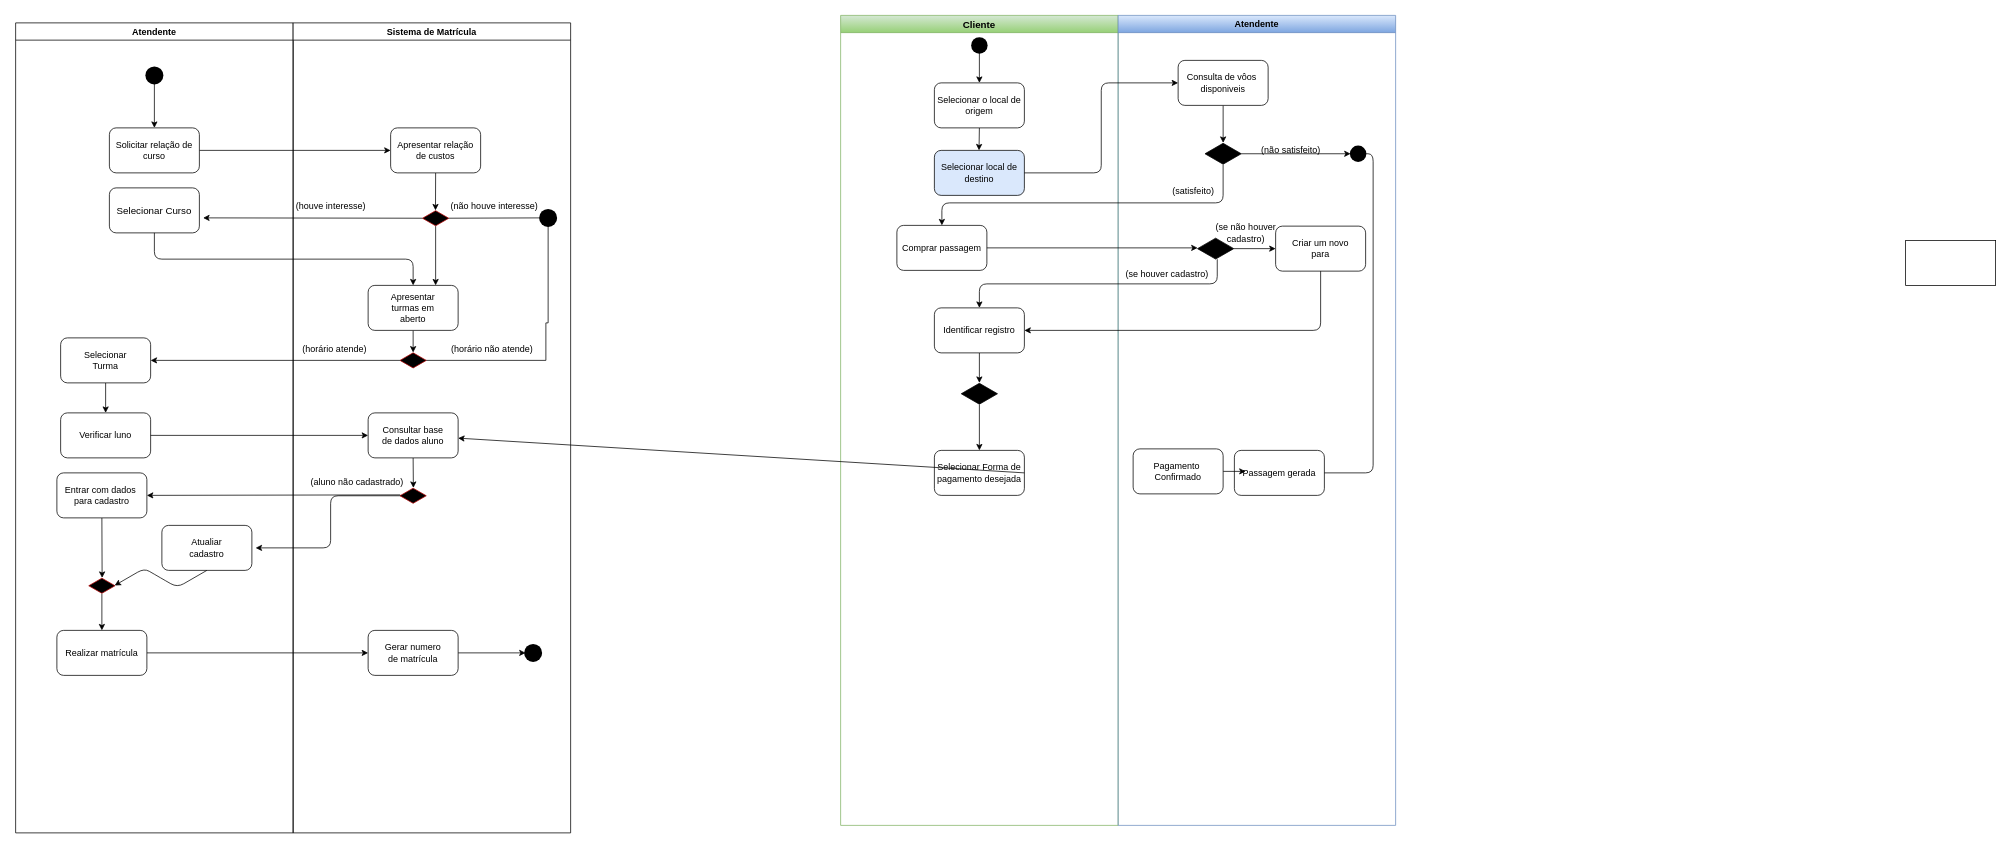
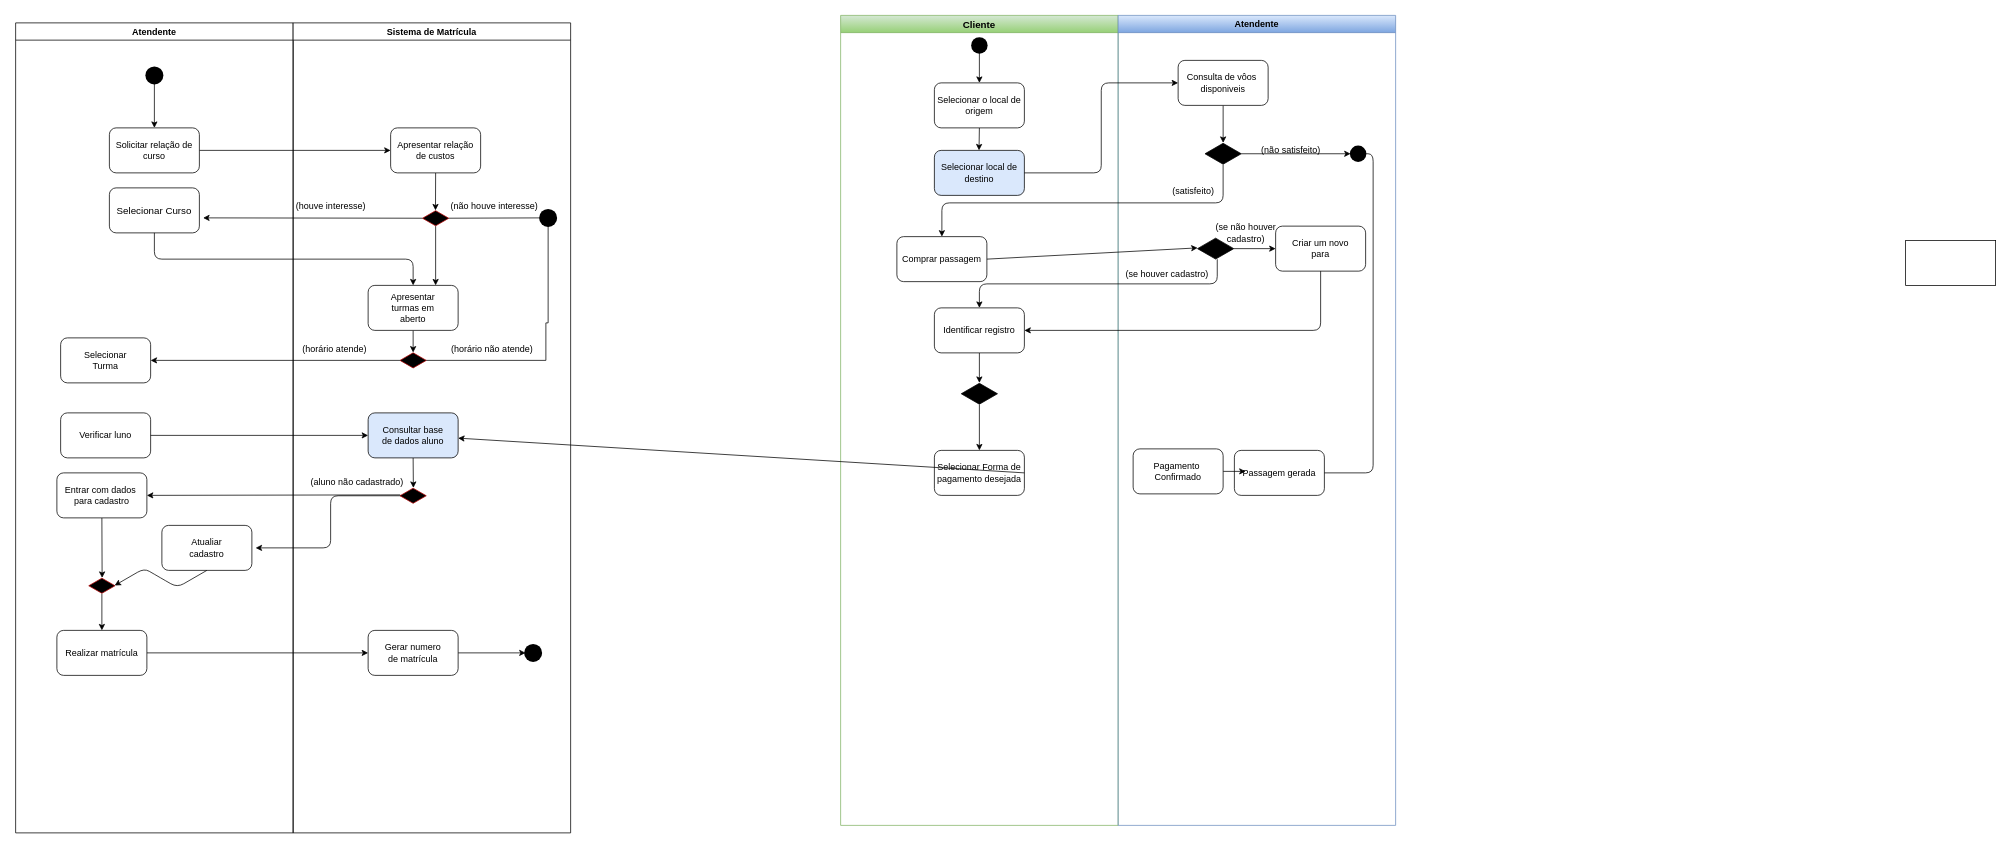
(942, 248) -> (942, 259)
(105, 395) -> none
(413, 435) -> (413, 435)
